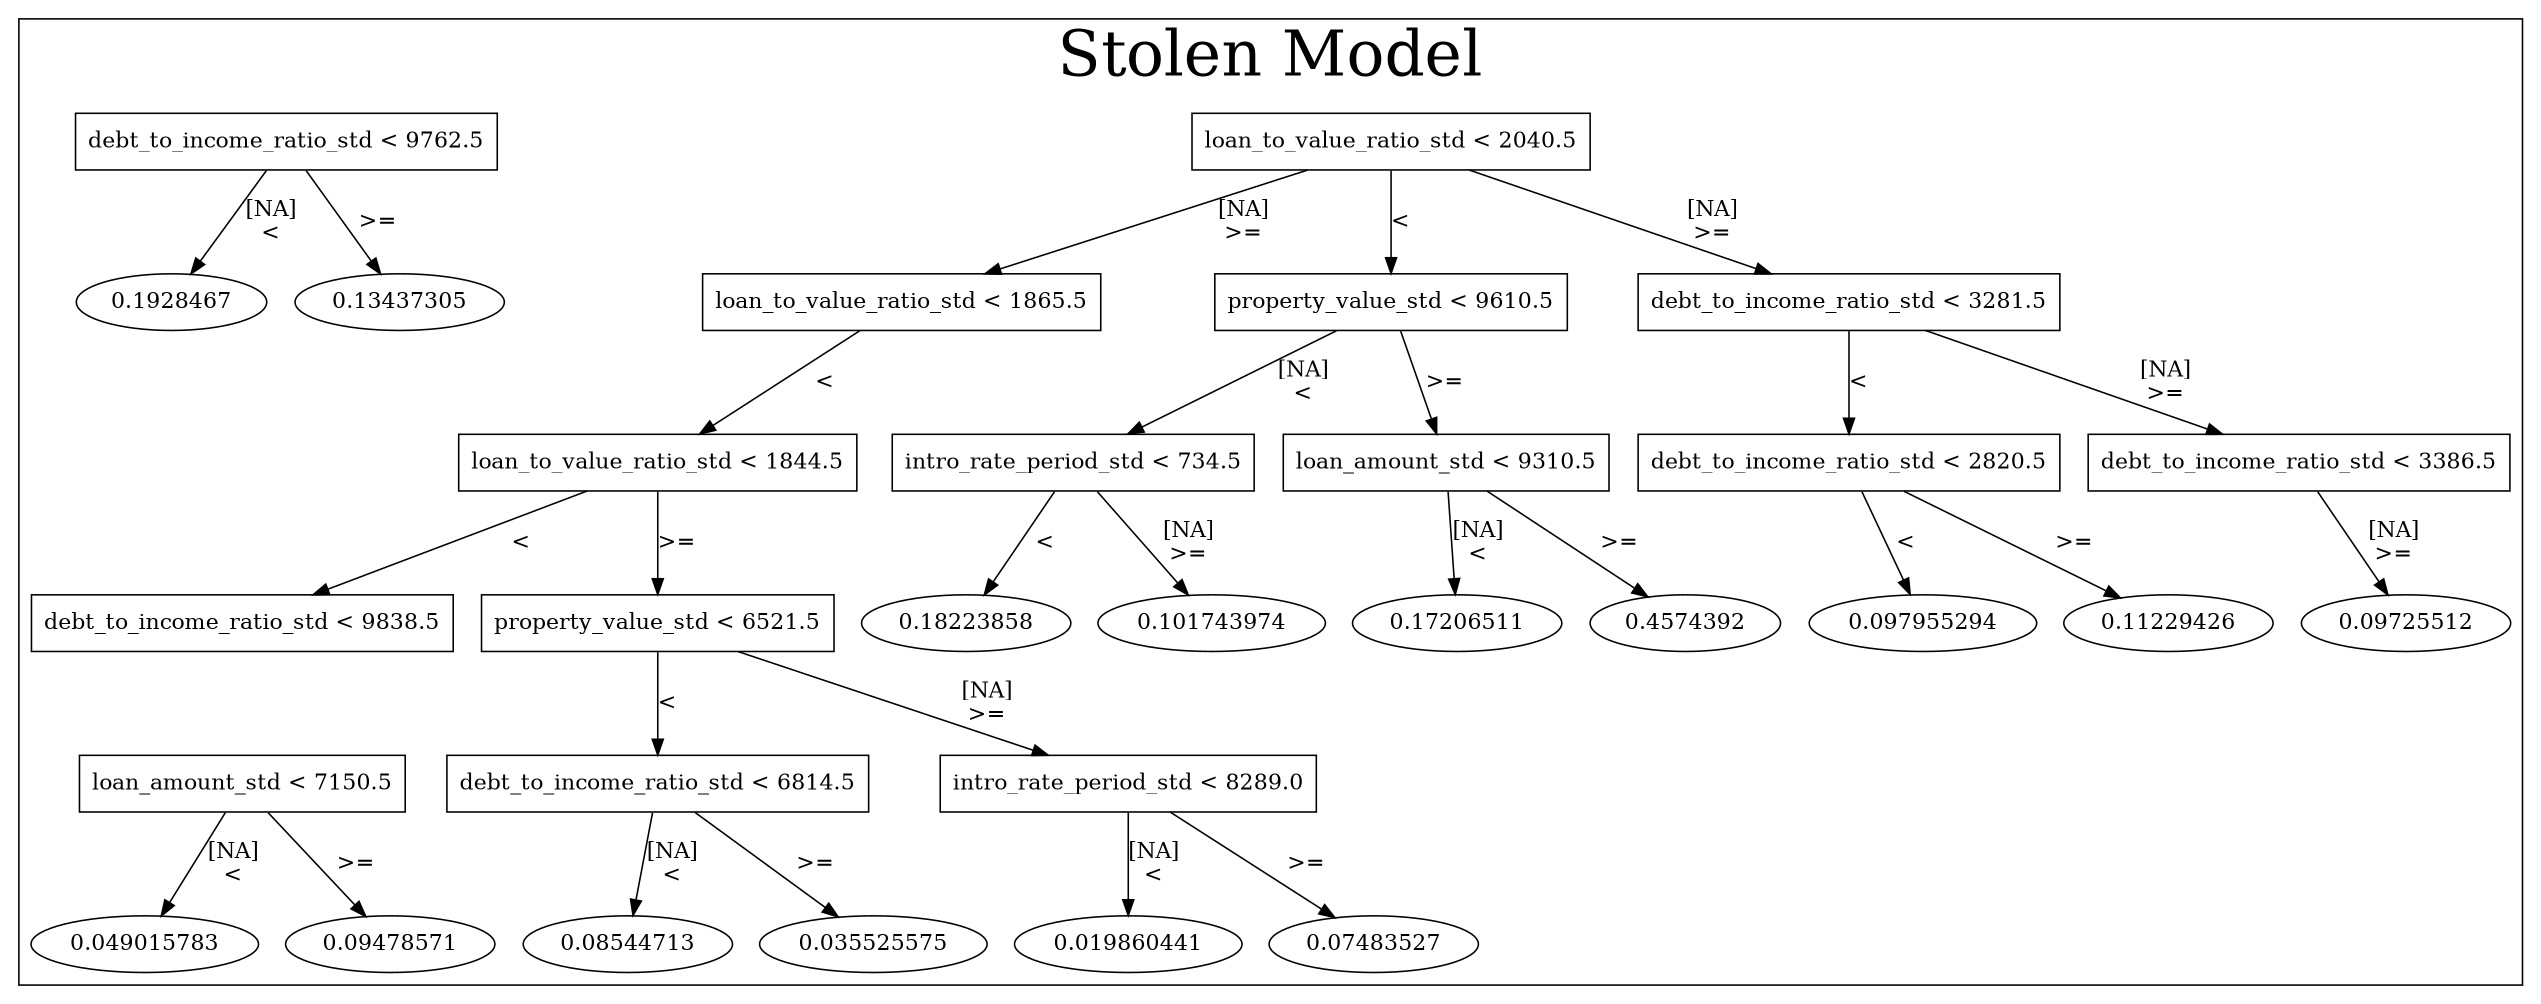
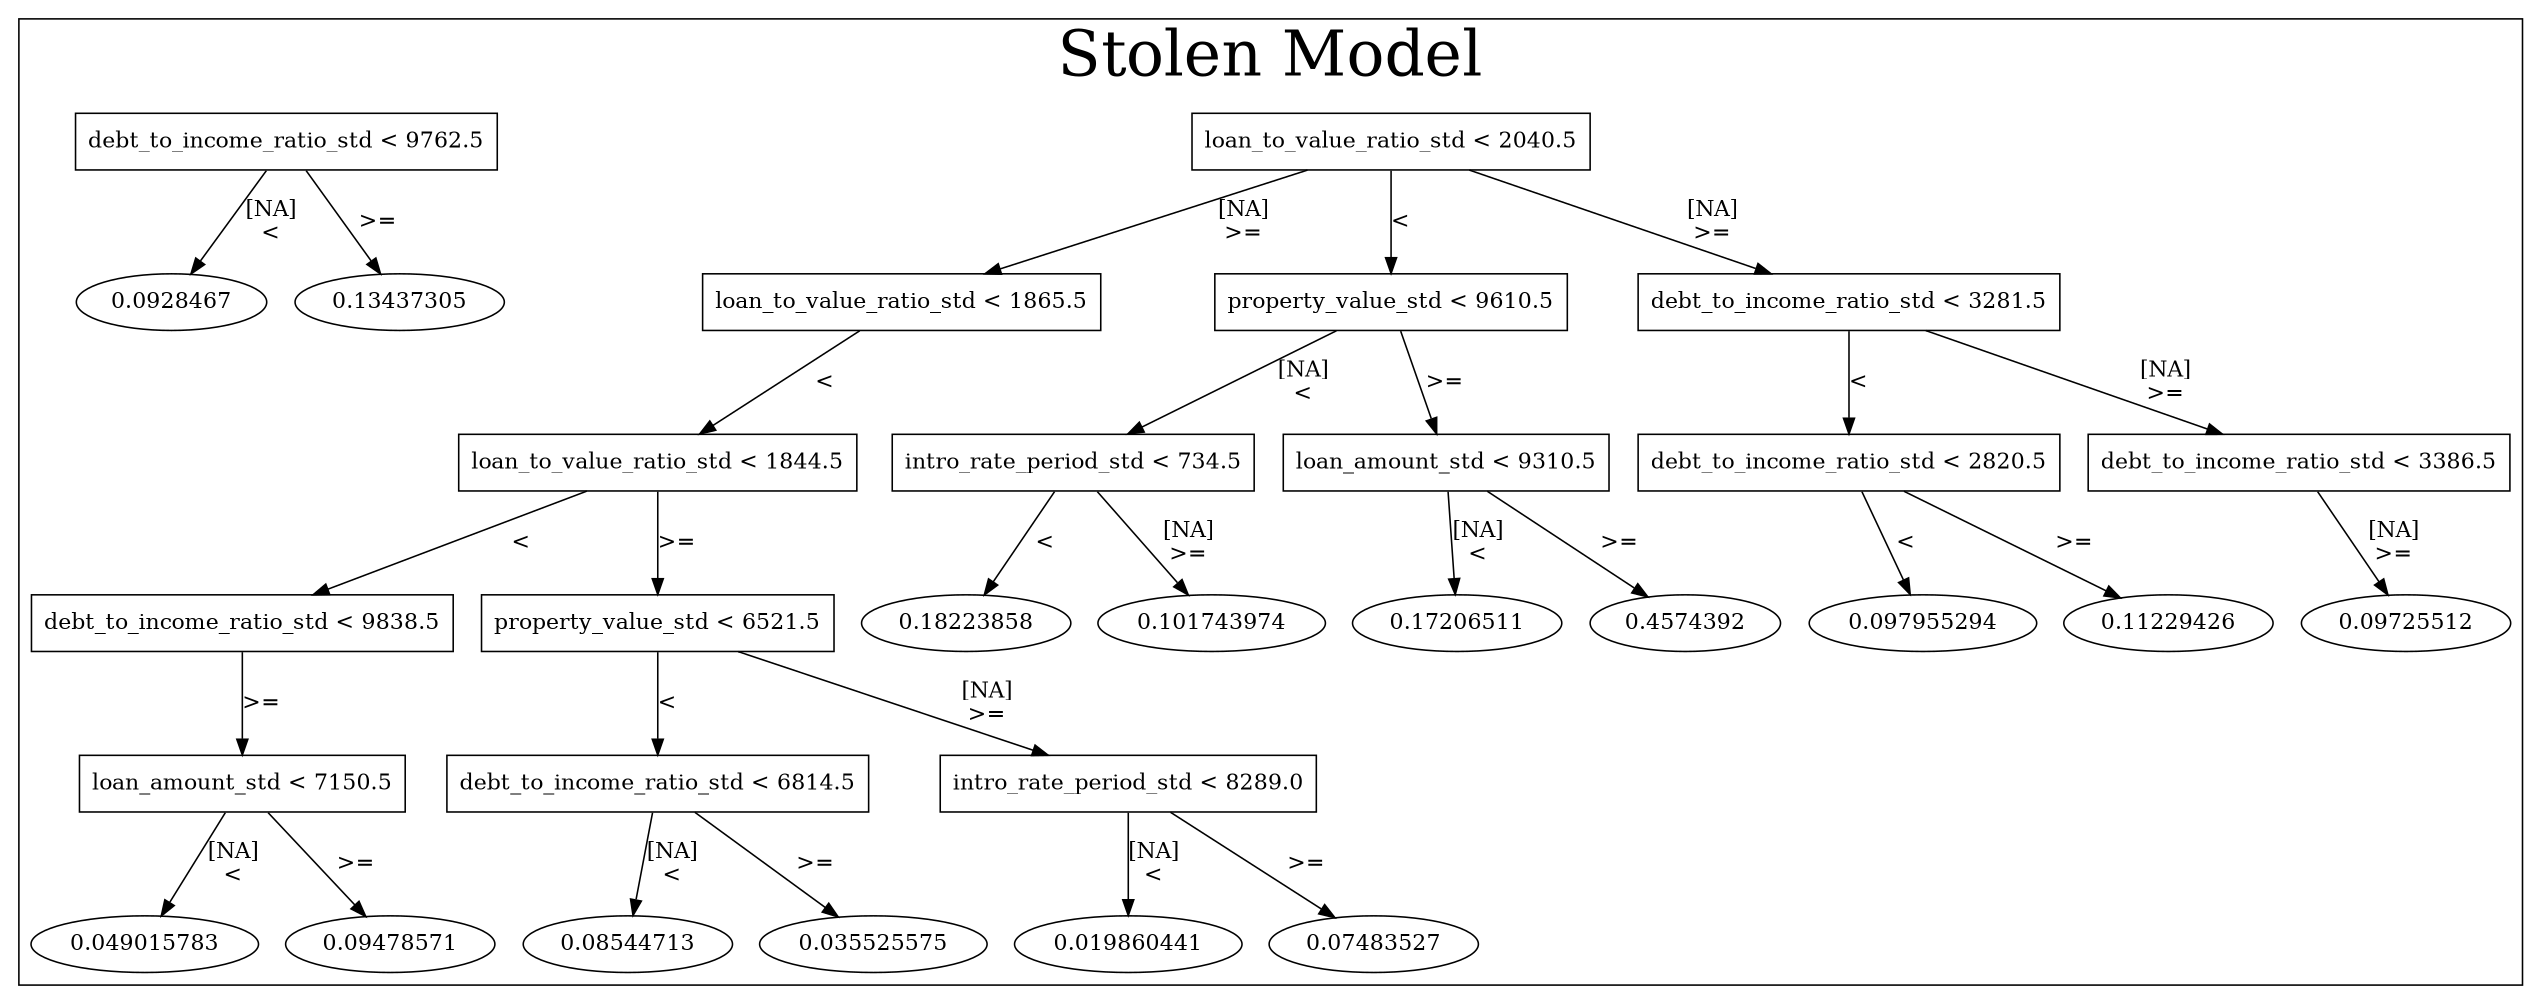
(172, 302) -> (172, 302)
none -> (242, 696)
